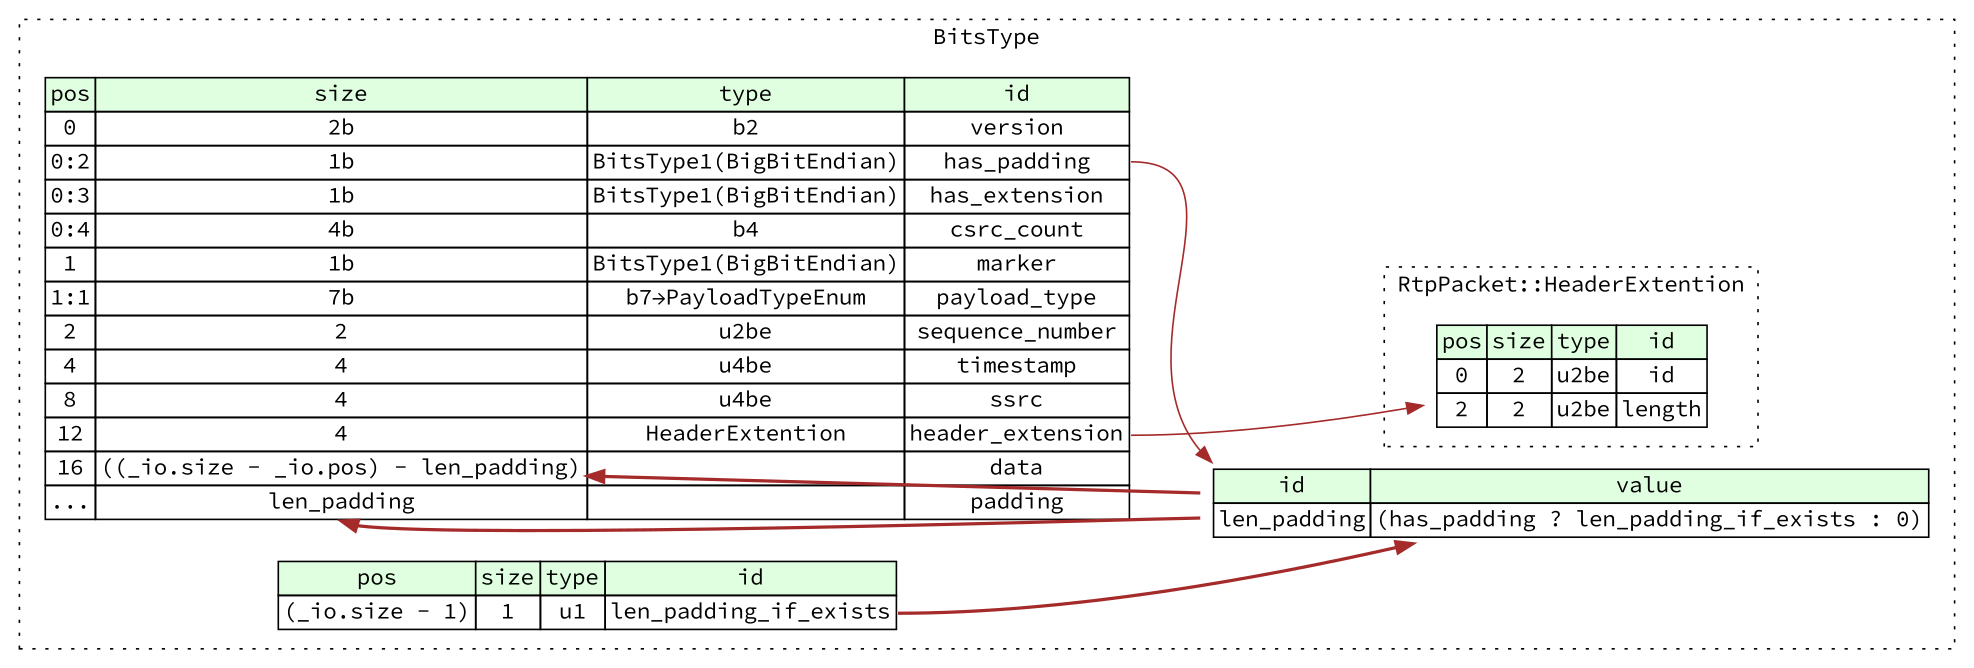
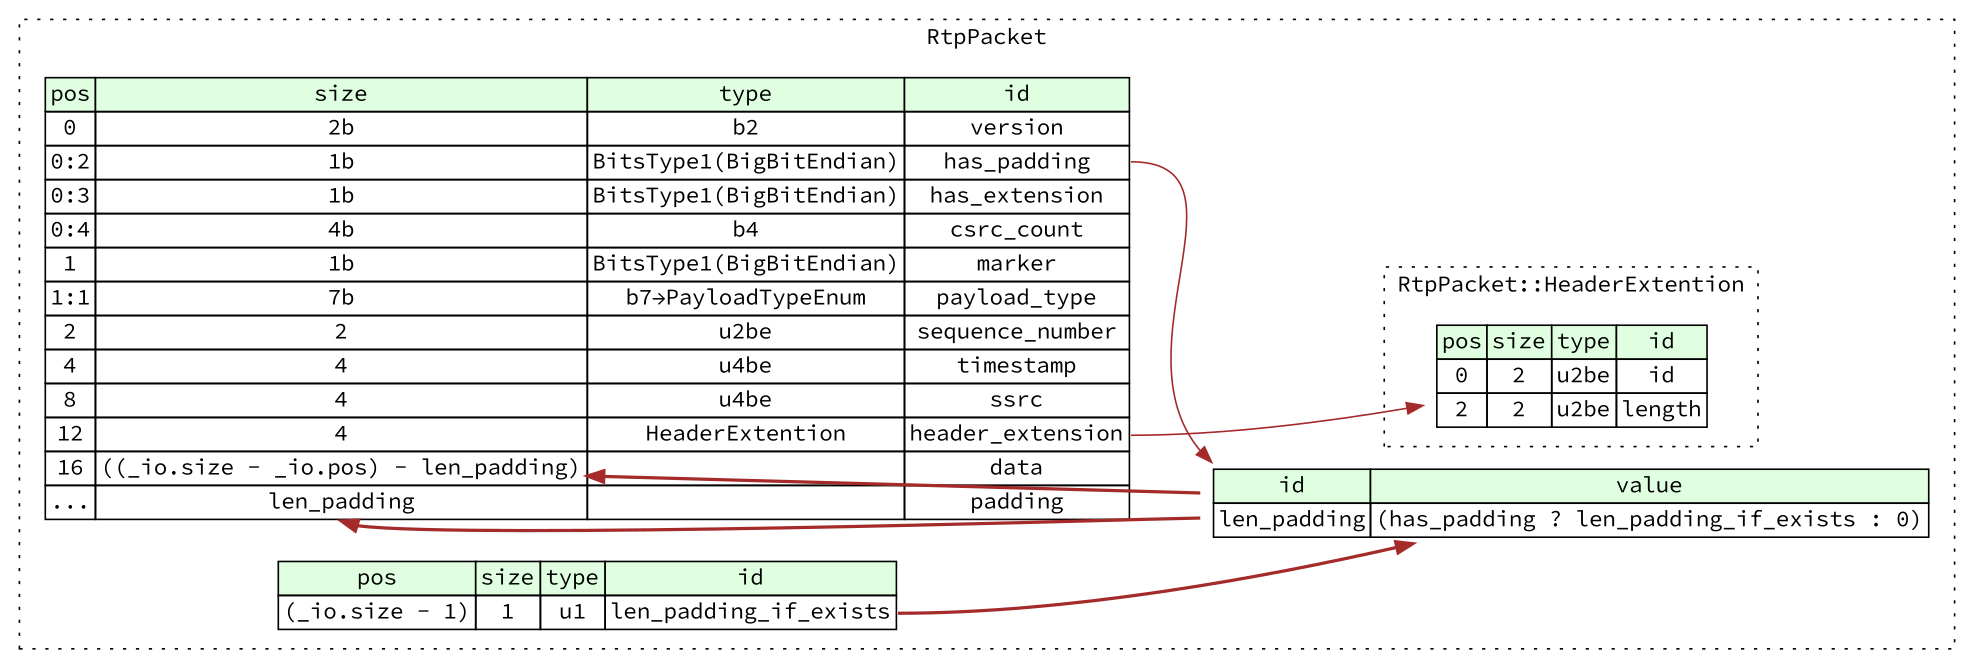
(987, 38) -> (987, 38)
